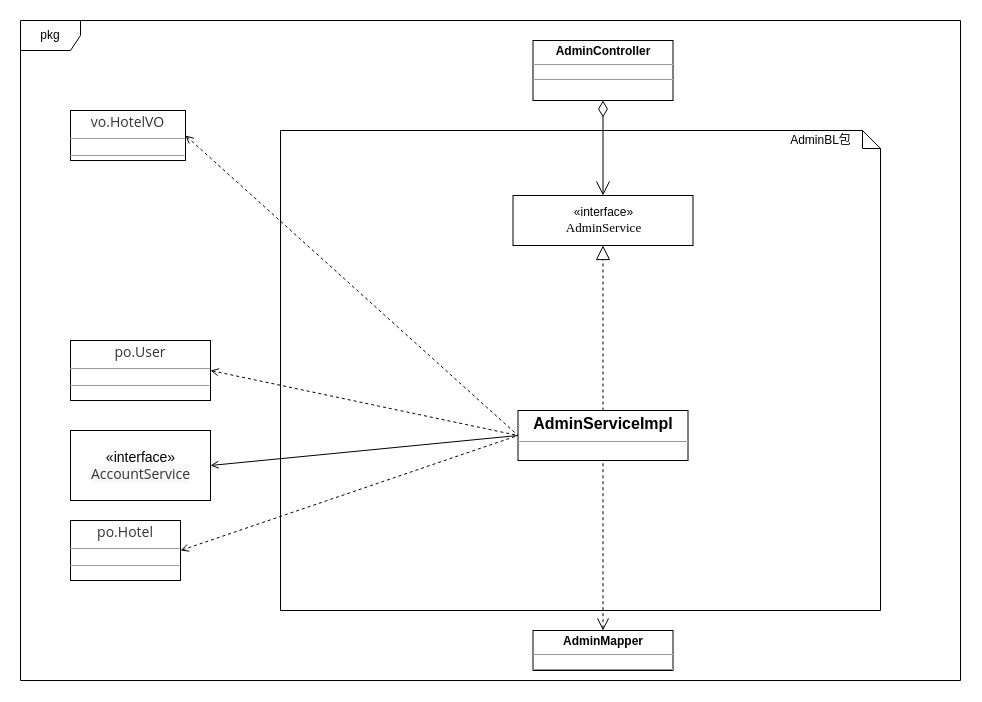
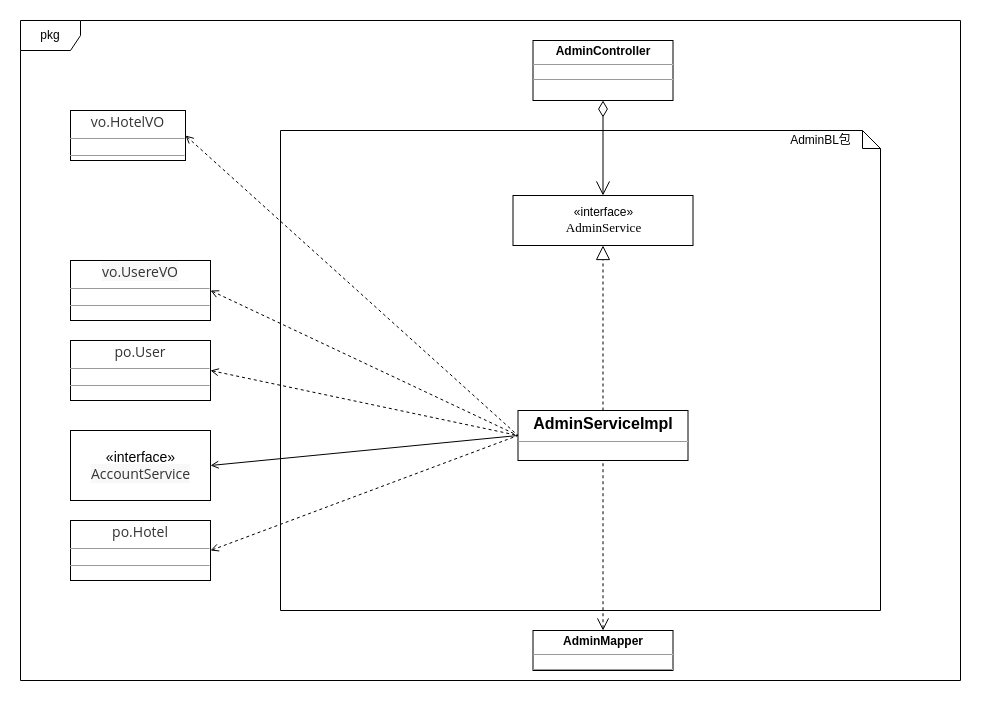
none -> (141, 291)
none -> (361, 362)
(126, 551) -> (141, 551)
